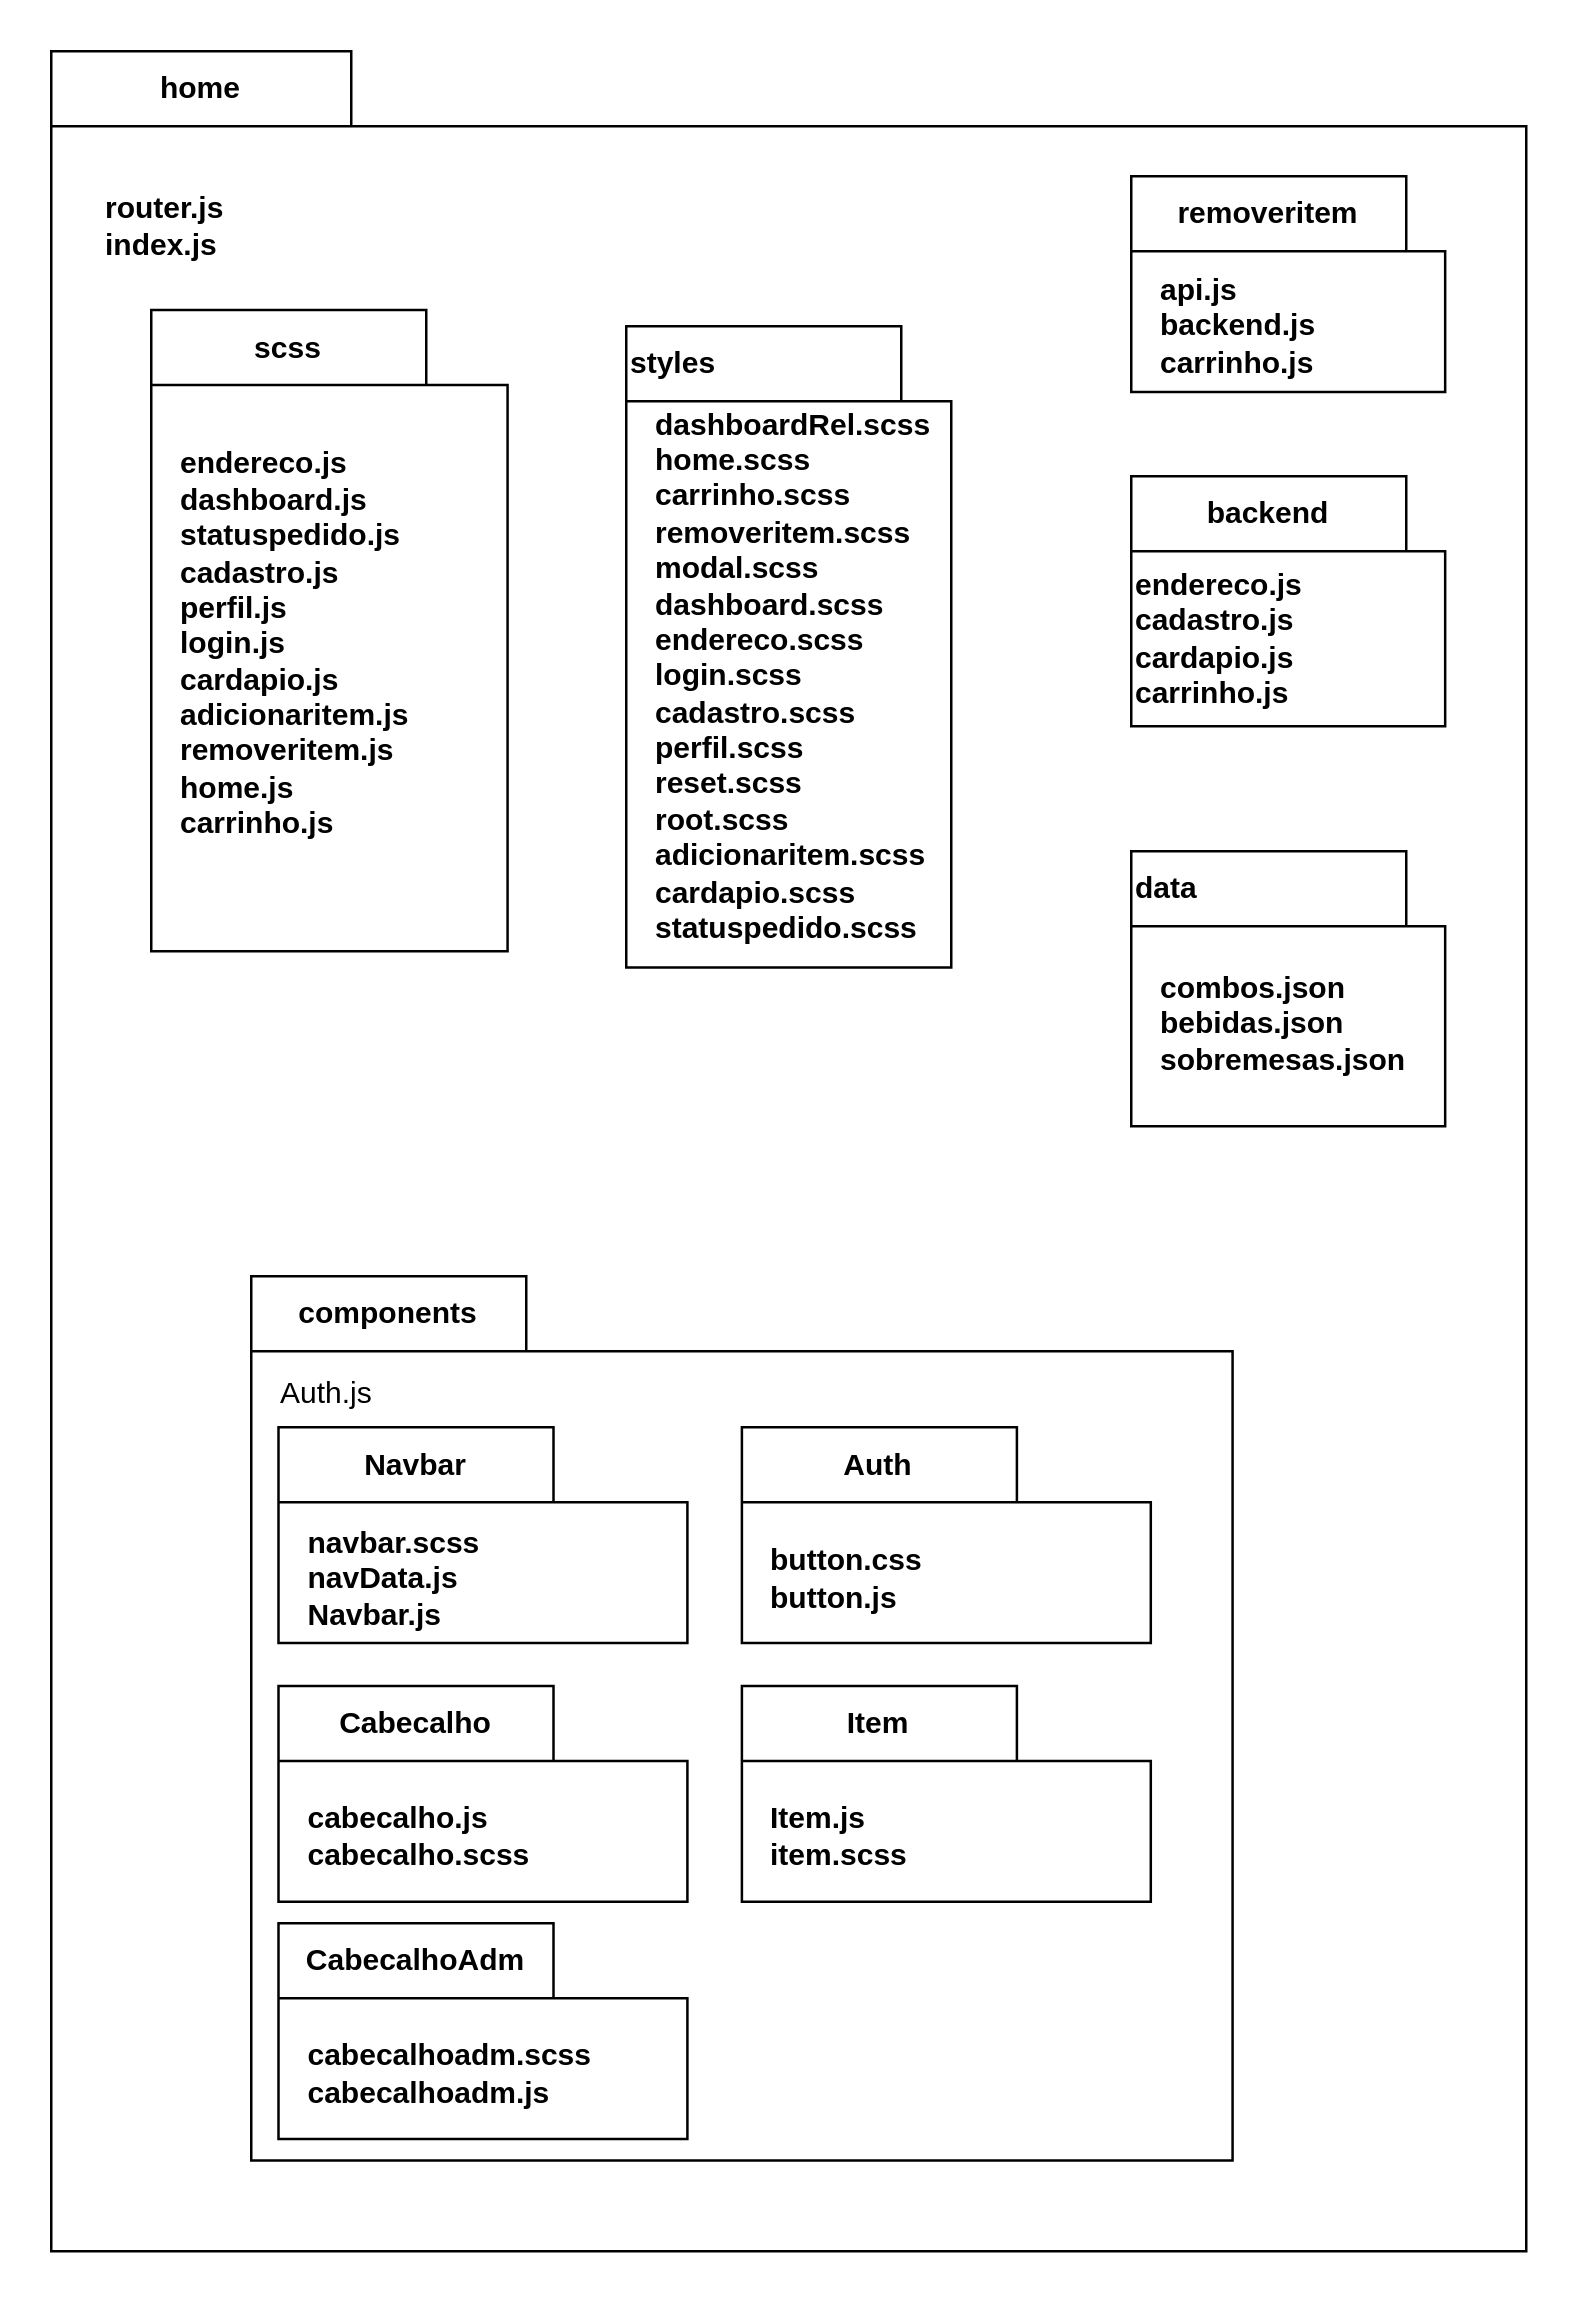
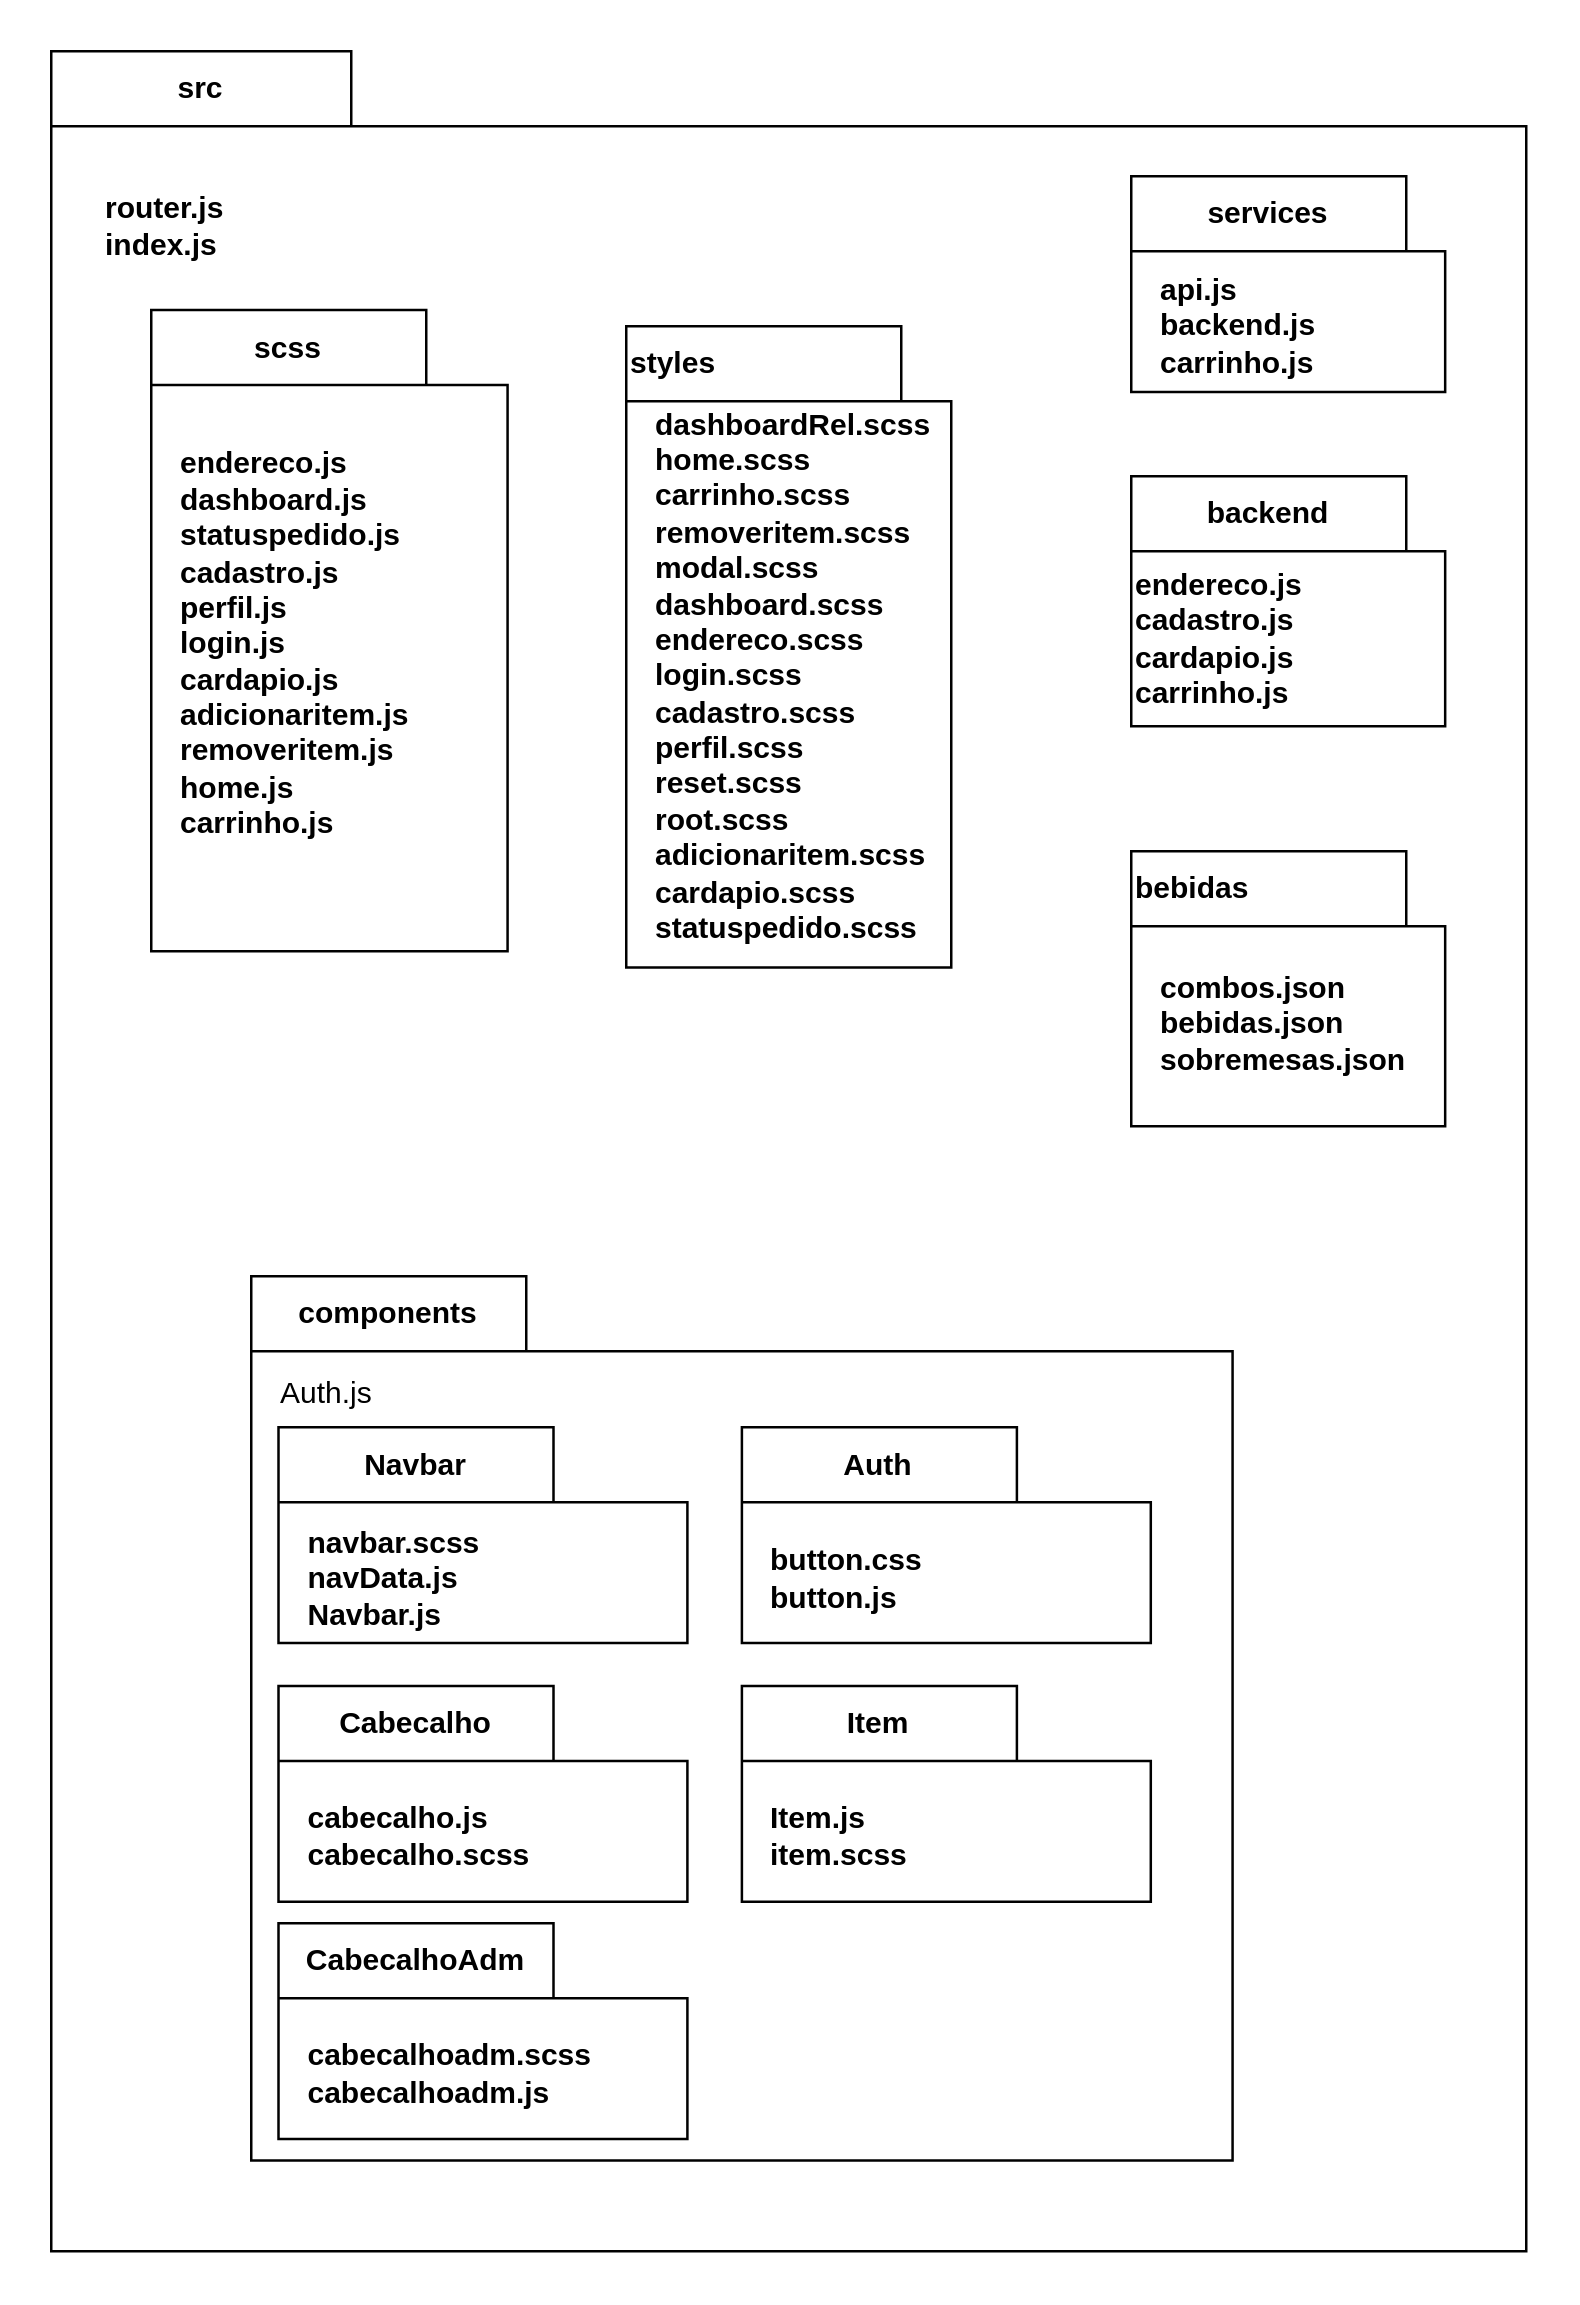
(201, 89) -> (201, 89)
(1269, 214) -> (1269, 214)
(1170, 889) -> (1191, 889)
